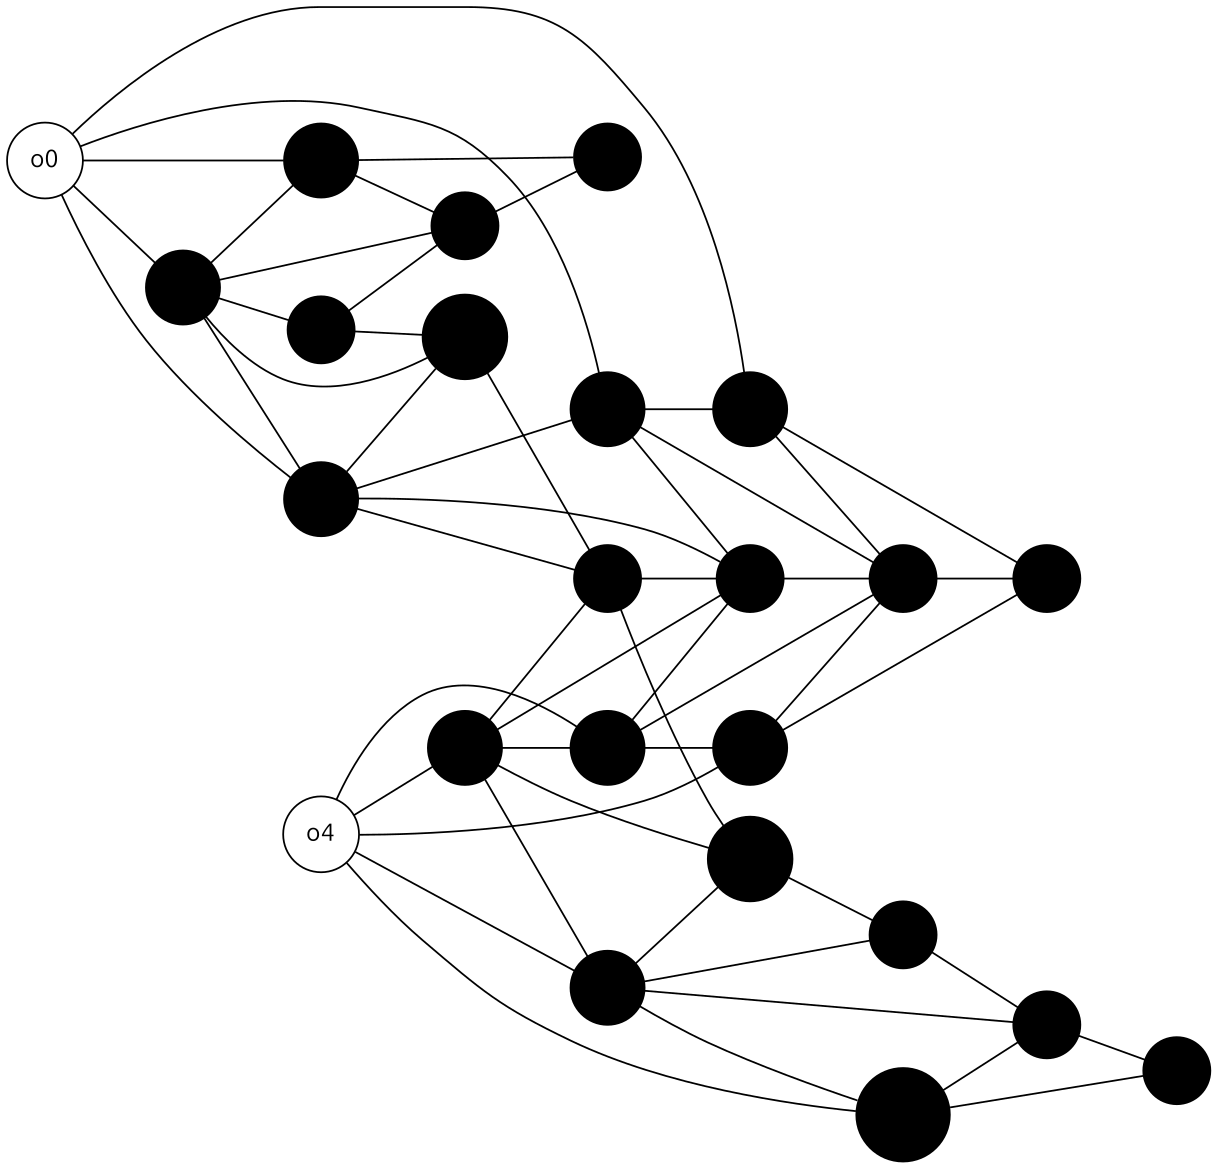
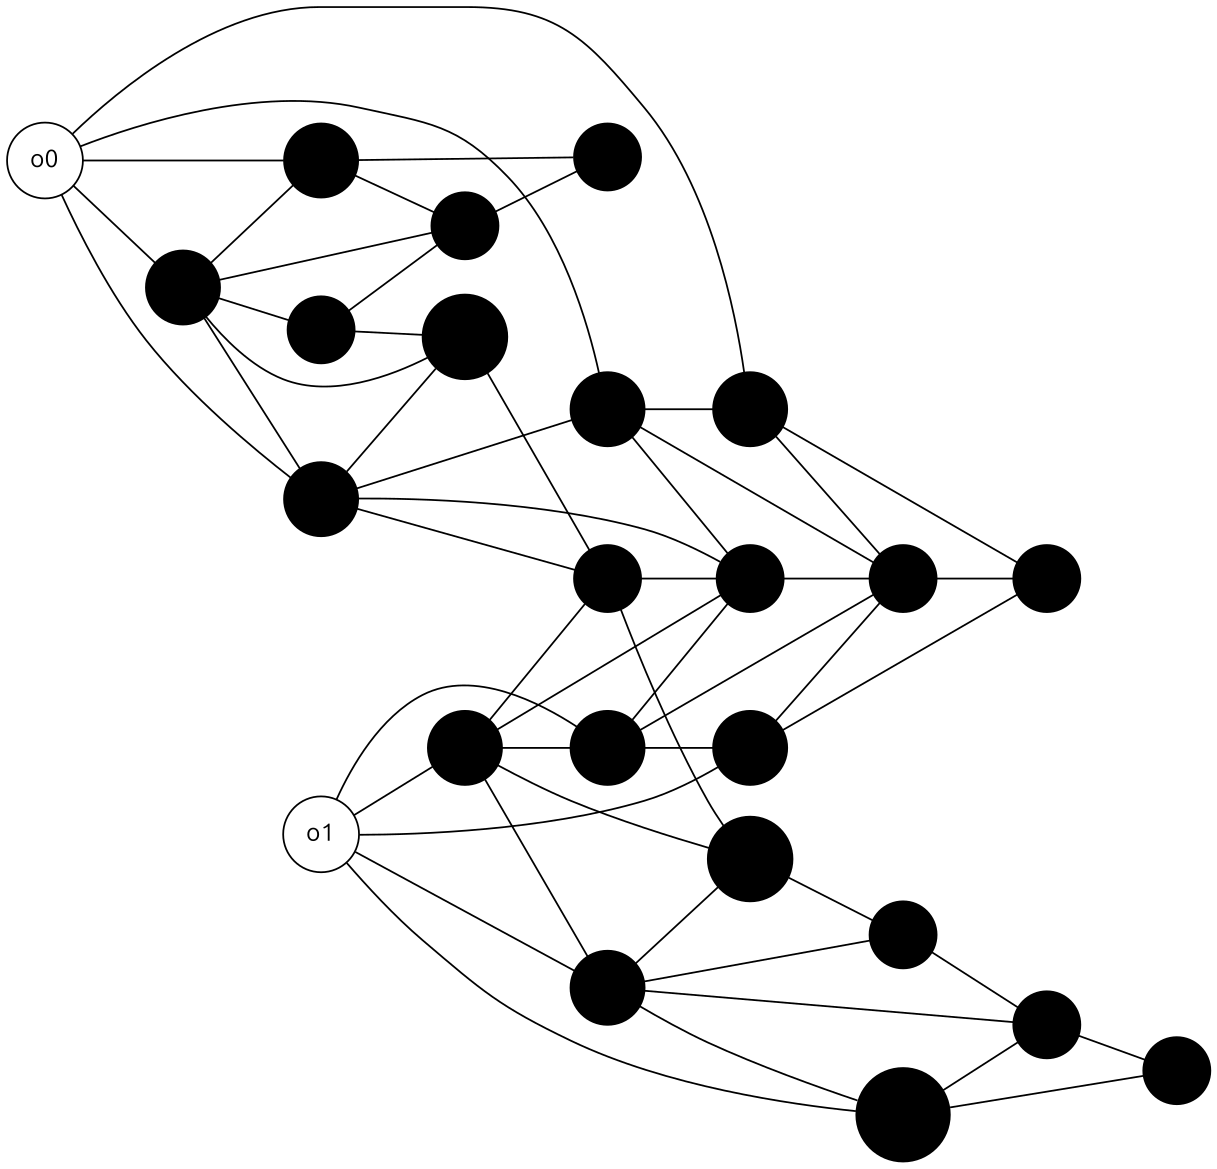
(321, 834) -> (321, 834)
